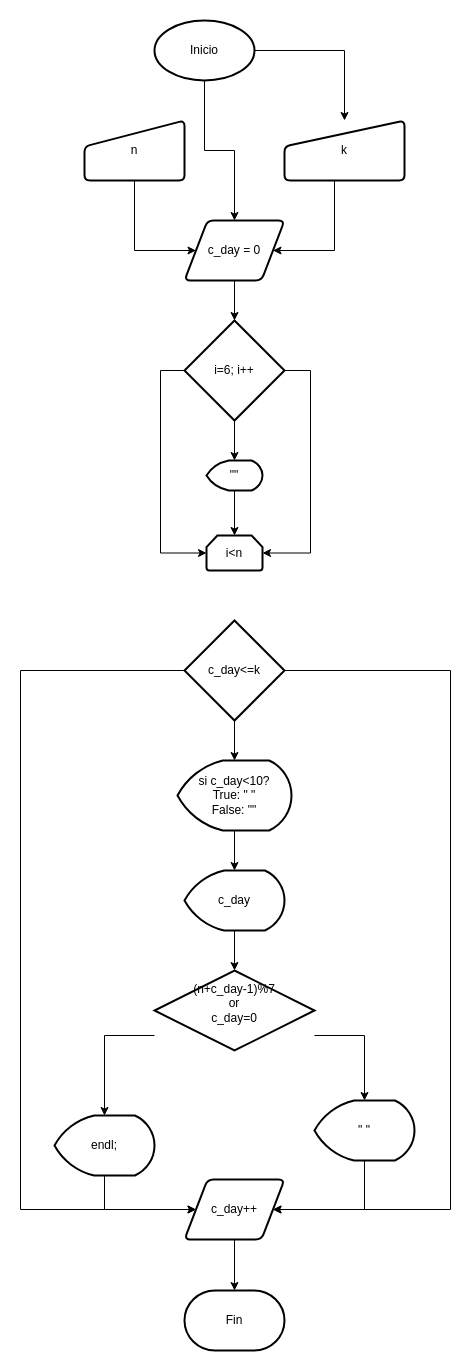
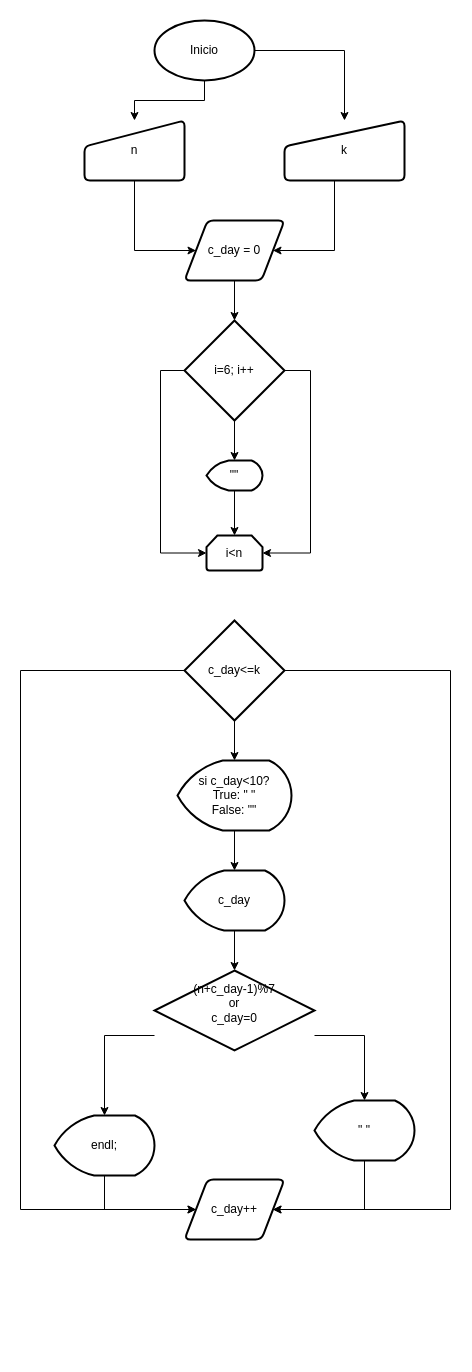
(225, 151) -> (165, 101)
(235, 1262) -> none
(235, 1321) -> none
